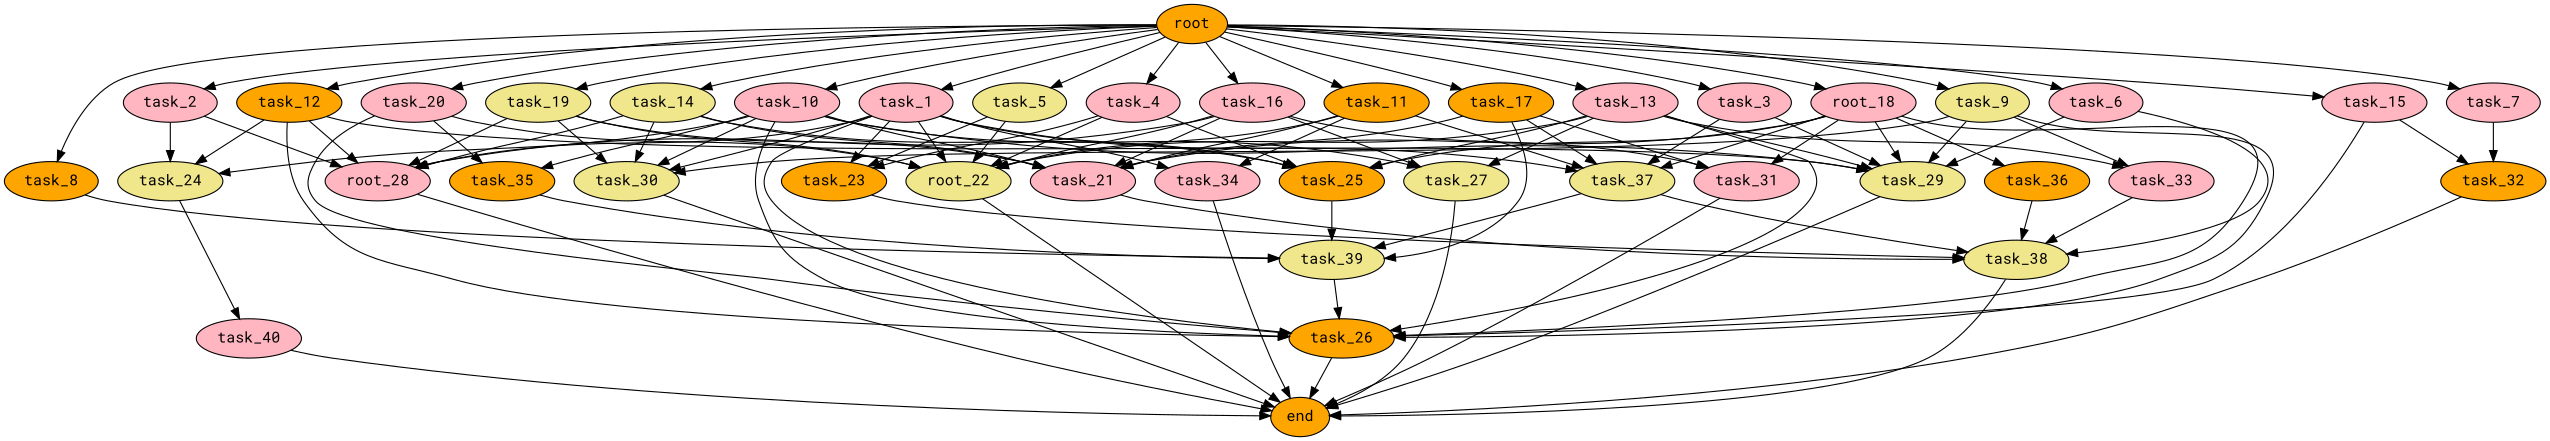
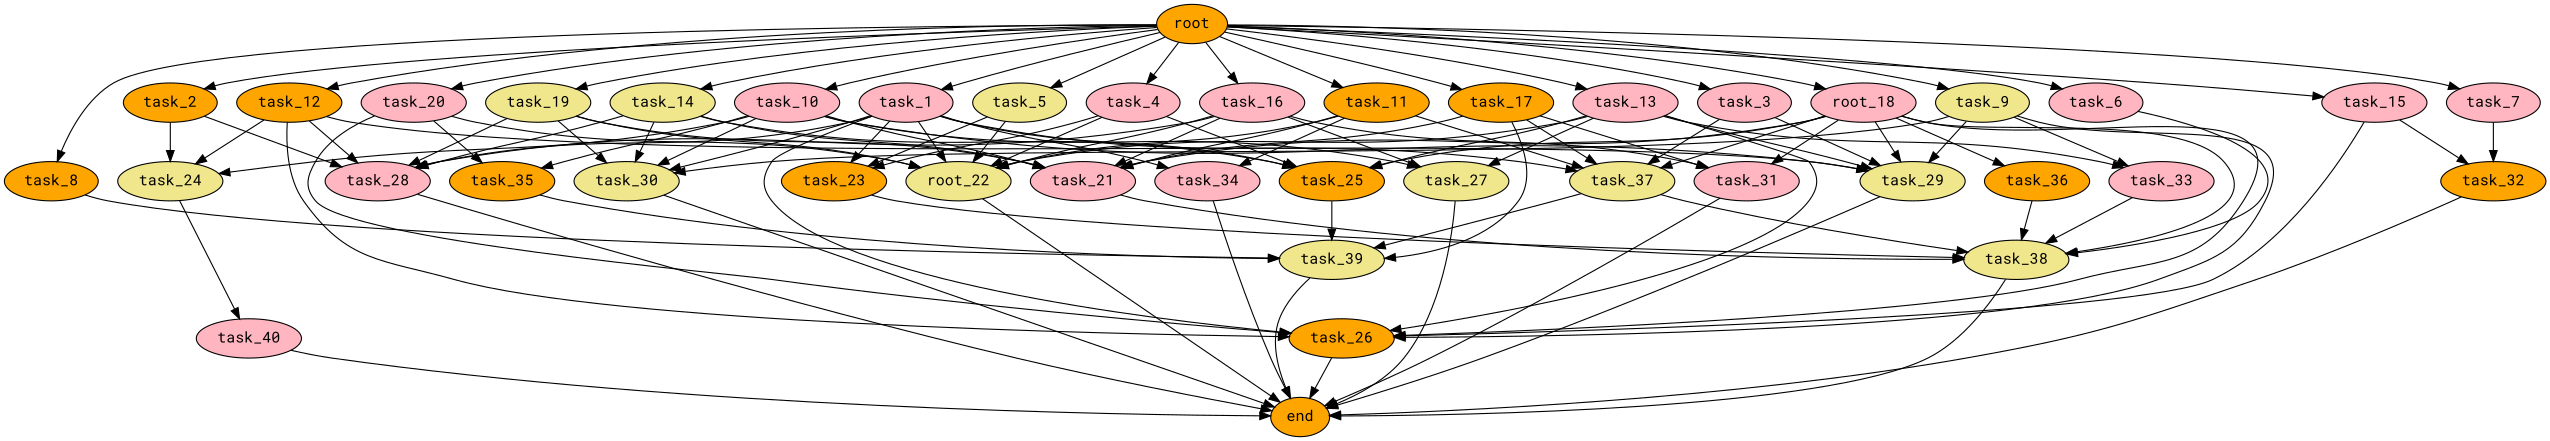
(170, 103) -> (170, 103)
(2010, 139) -> none
none -> (2193, 144)
(378, 181) -> (378, 181)
(1336, 294) -> (1278, 323)
(955, 312) -> none
